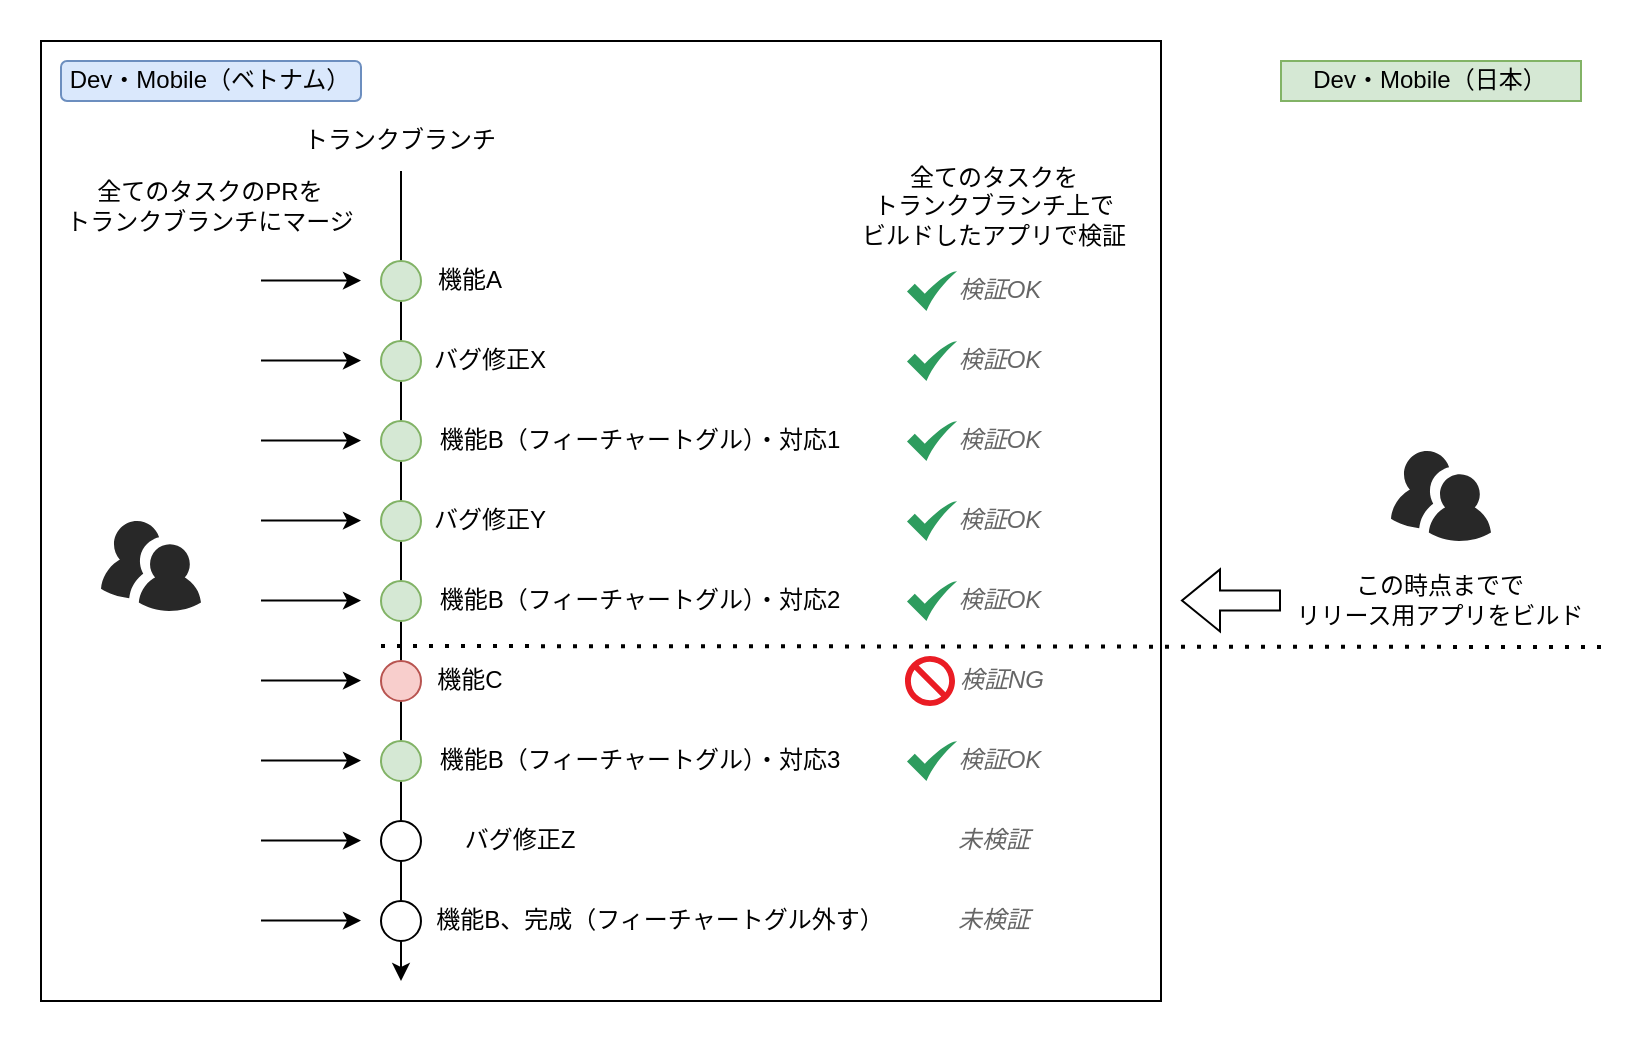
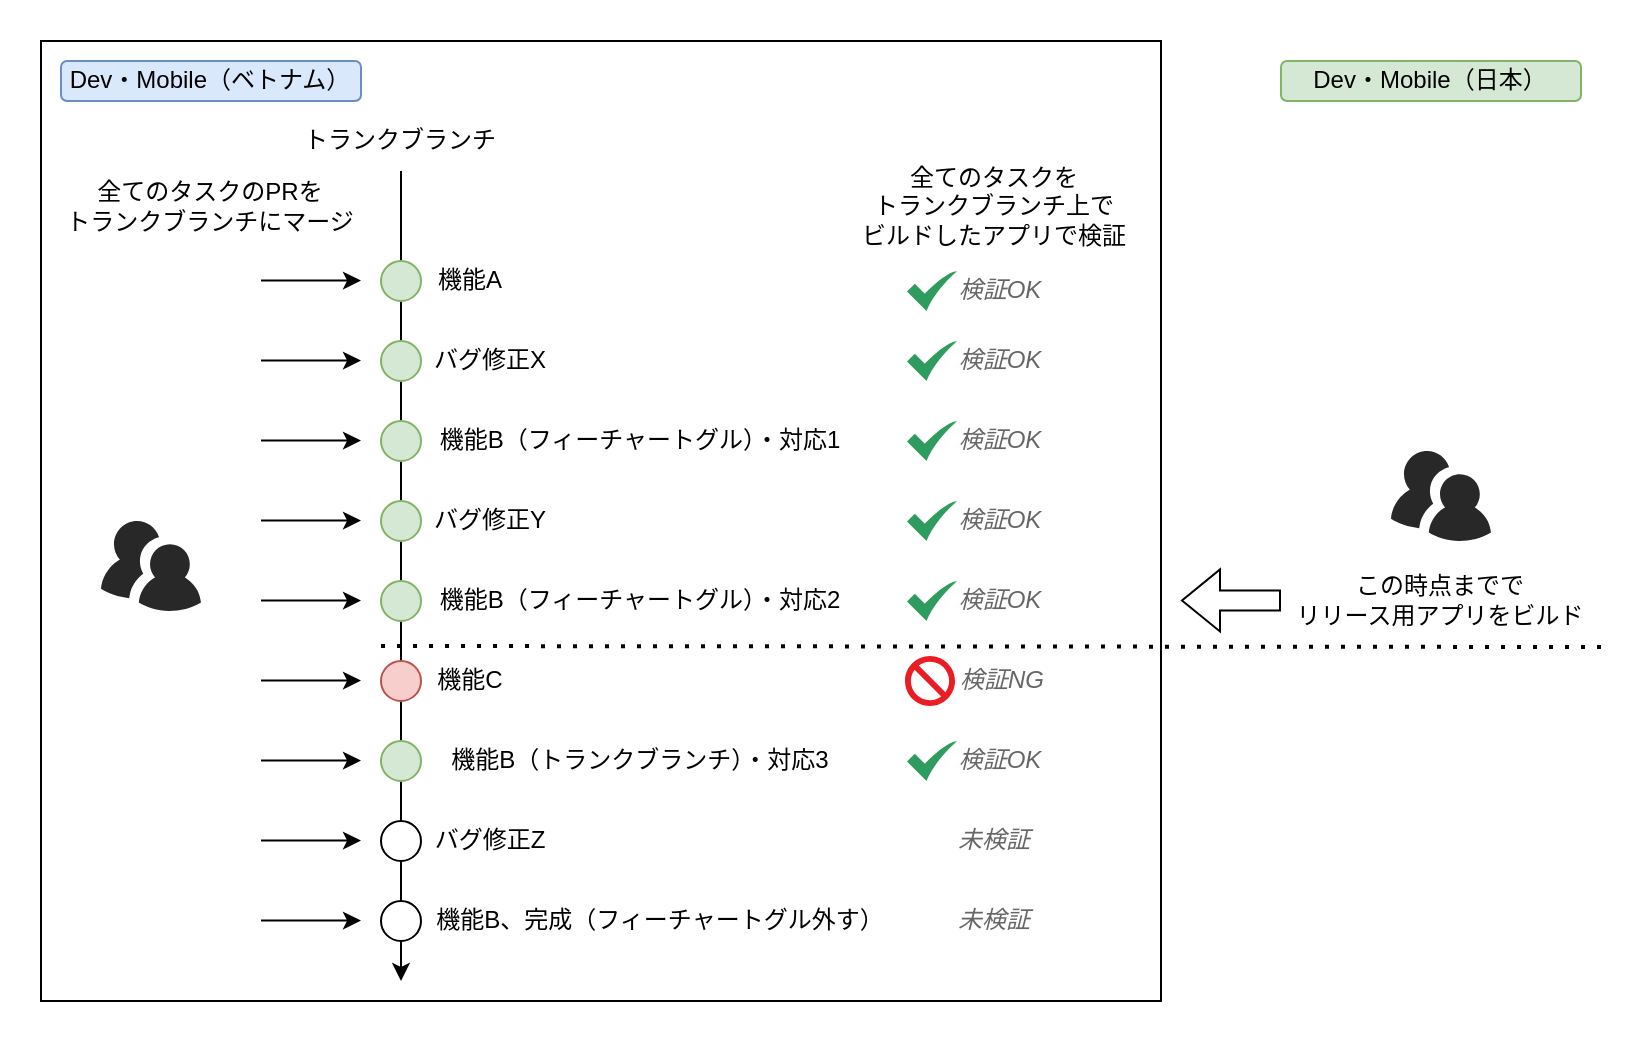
(1431, 81) -> (1431, 81)
(641, 761) -> (641, 761)
(521, 841) -> (491, 841)
